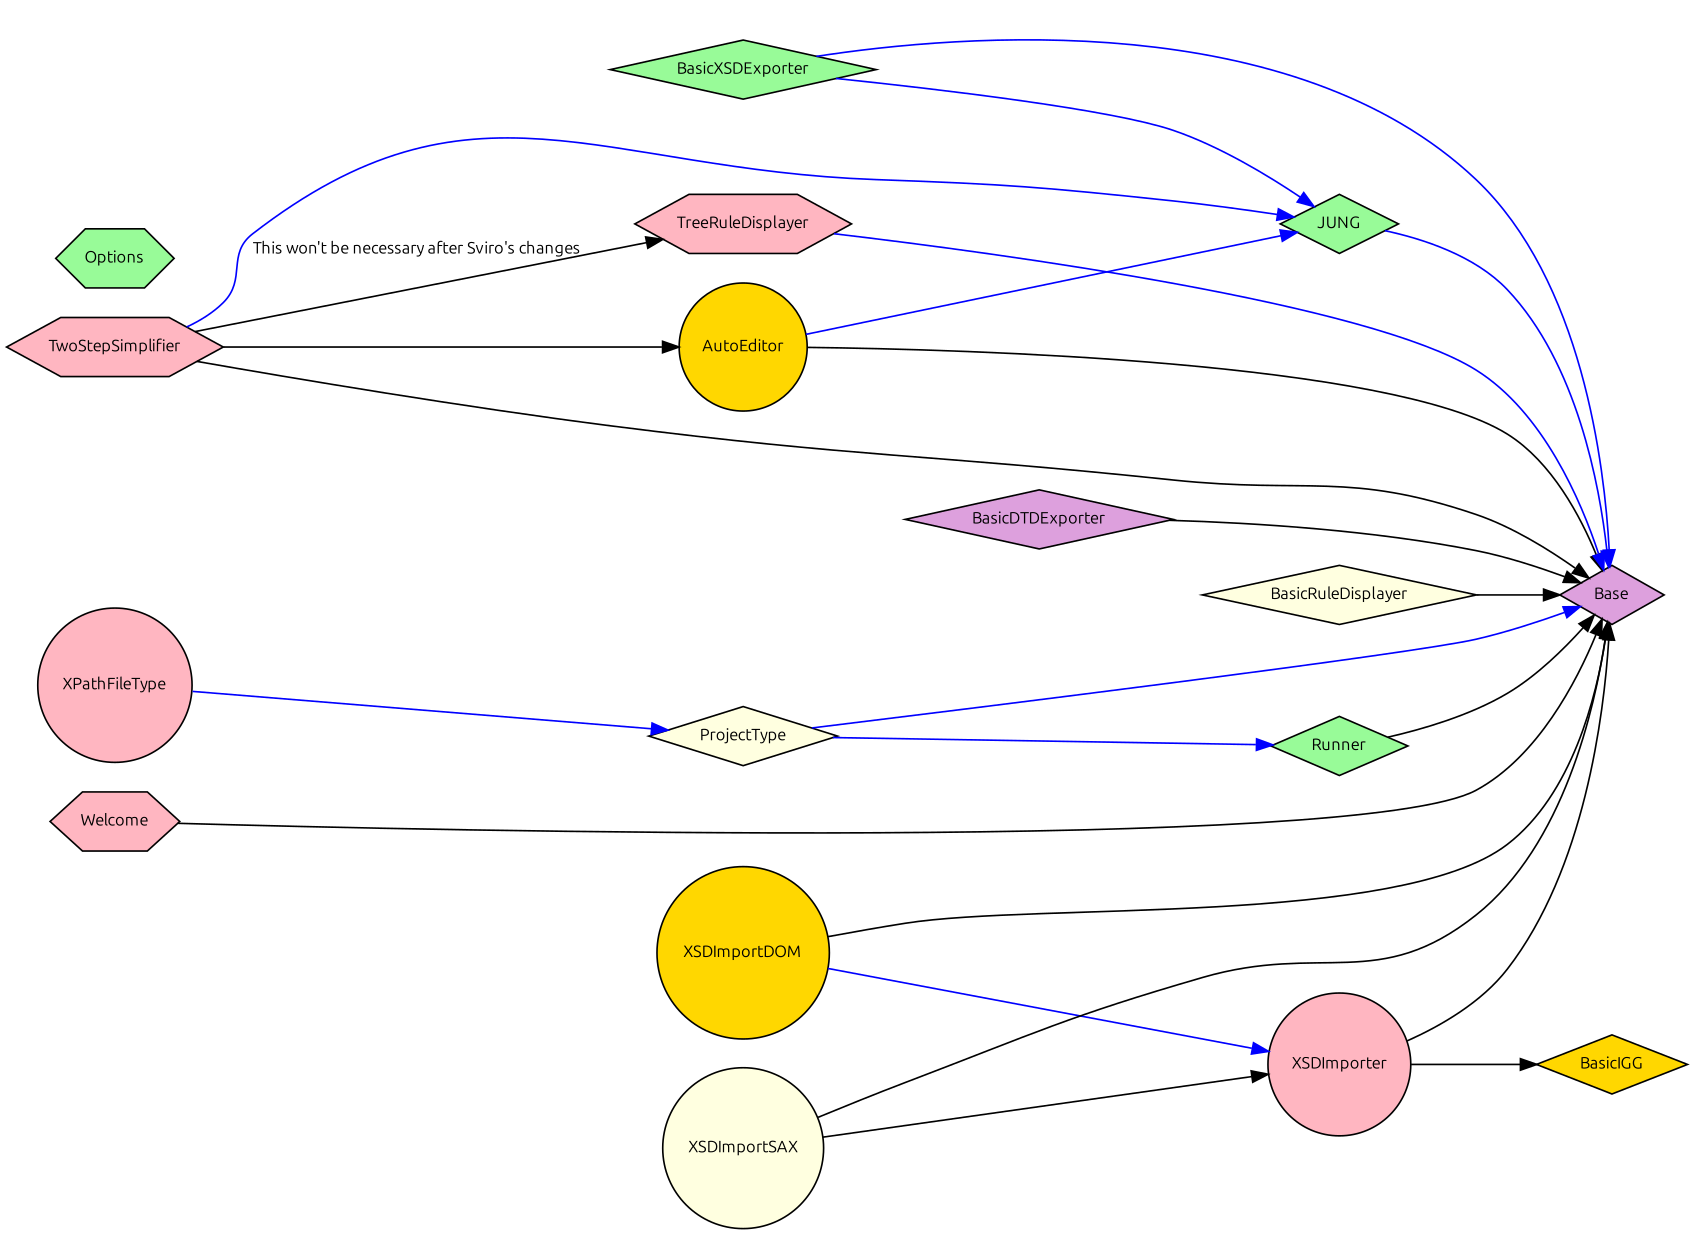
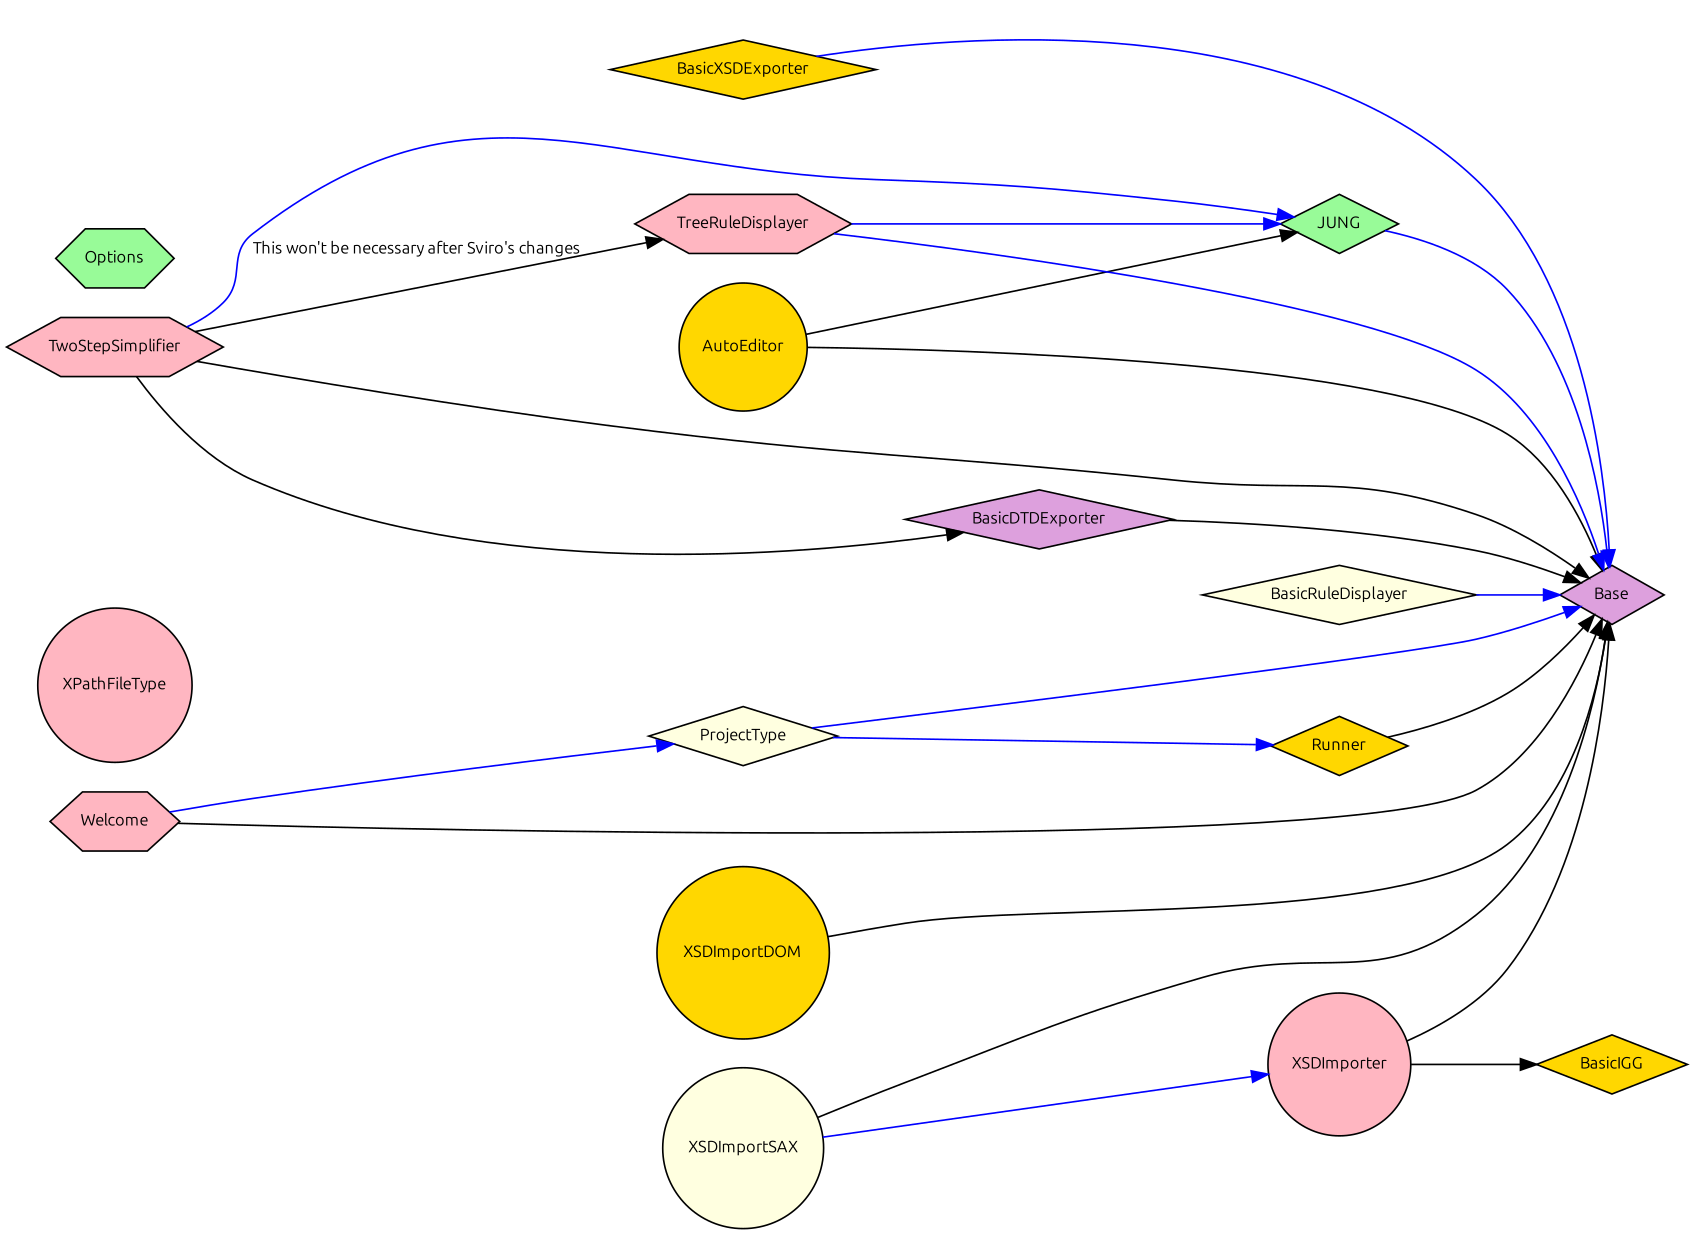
(743, 70) -> (743, 70)
(1077, 109) -> (1058, 224)
(1044, 285) -> (1044, 285)
(443, 347) -> (517, 545)
(1510, 595) -> (1510, 595)
(422, 710) -> (413, 776)
(1339, 746) -> (1339, 746)
(1040, 1008) -> none
(1037, 1107) -> (1037, 1107)
